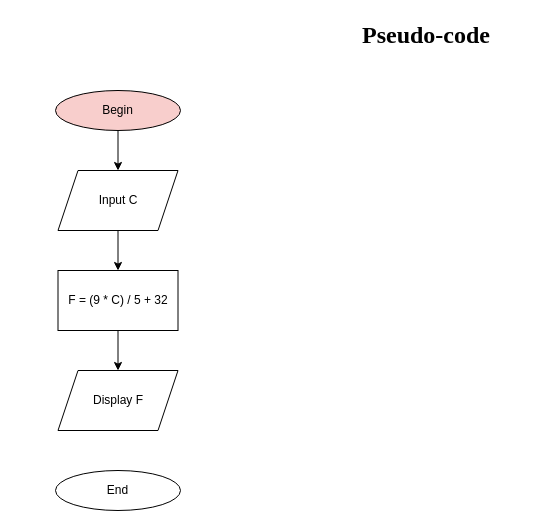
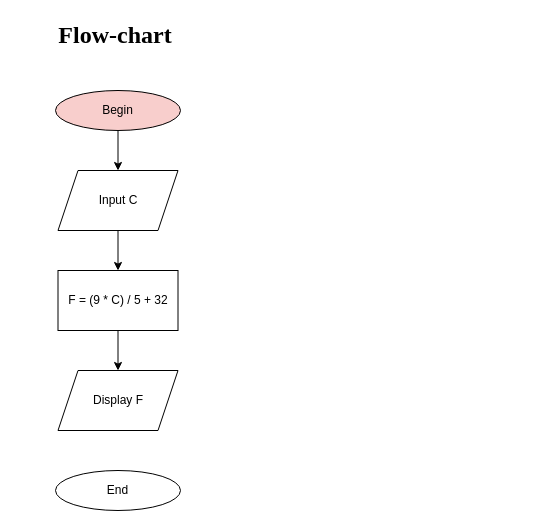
none -> (116, 36)
(427, 36) -> none
